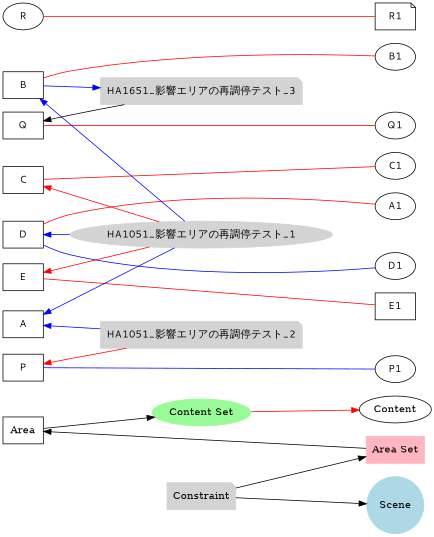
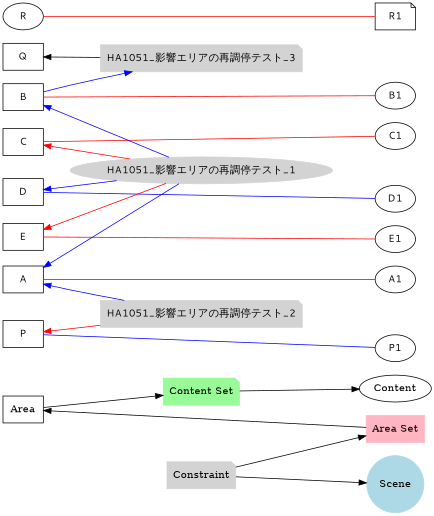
(201, 91) -> (201, 58)
(395, 126) -> none
(208, 199) -> (209, 279)
(395, 306) -> (395, 239)
(301, 411) -> (296, 390)
(201, 412) -> (201, 392)
